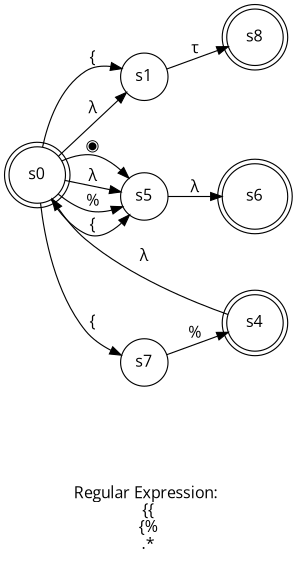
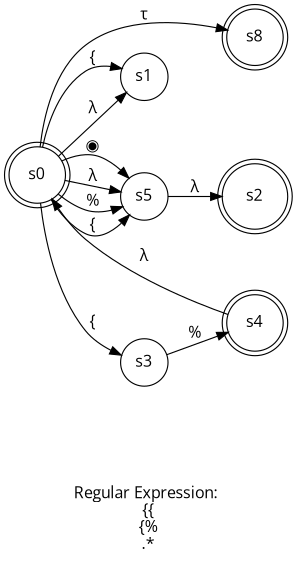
(192, 60) -> (95, 40)
(255, 196) -> (255, 196)
(144, 362) -> (144, 362)
